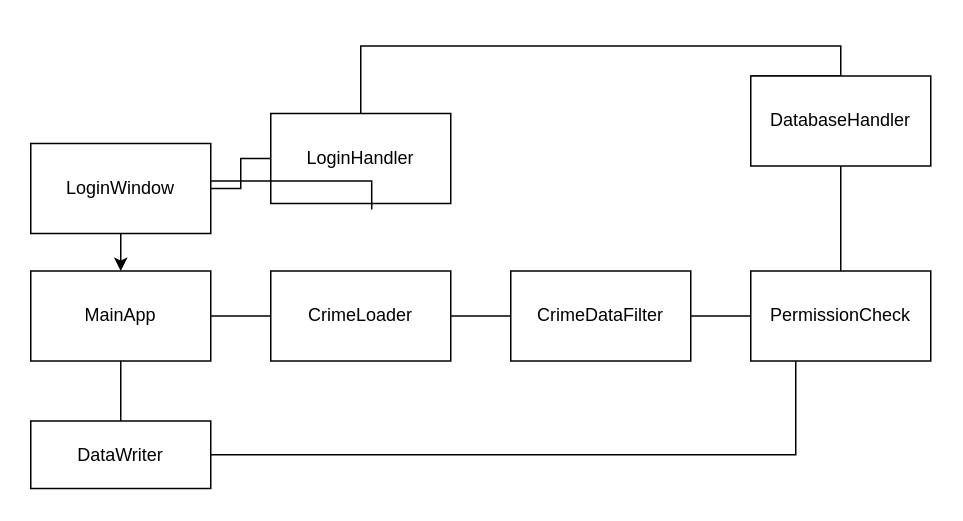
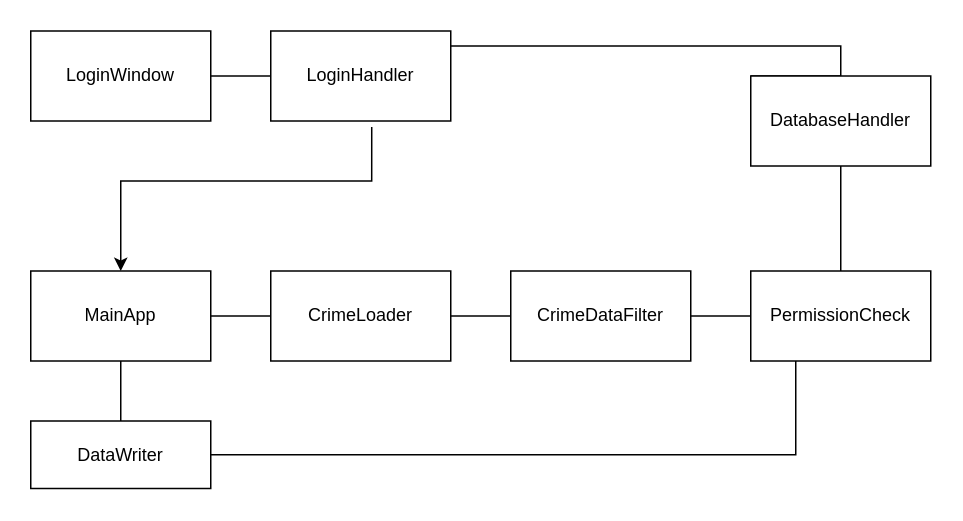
(361, 158) -> (361, 76)
(121, 188) -> (121, 76)
